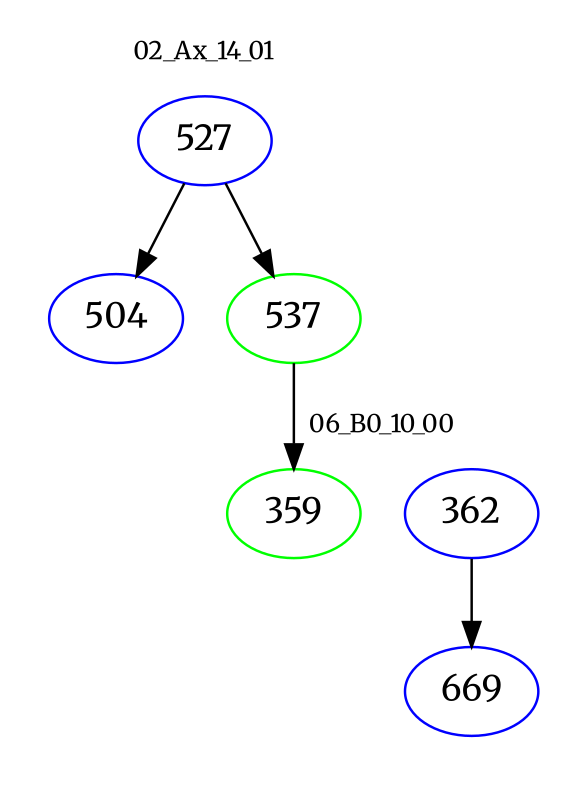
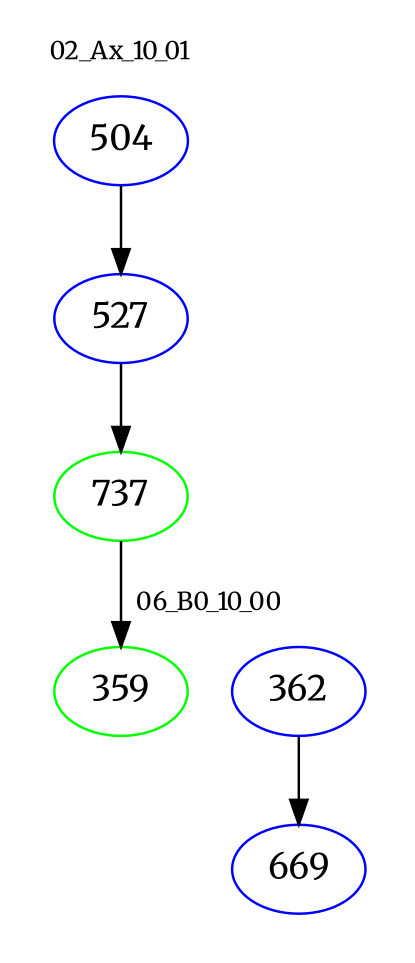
(205, 53) -> (121, 53)
(166, 219) -> (121, 218)
(294, 319) -> (121, 496)
